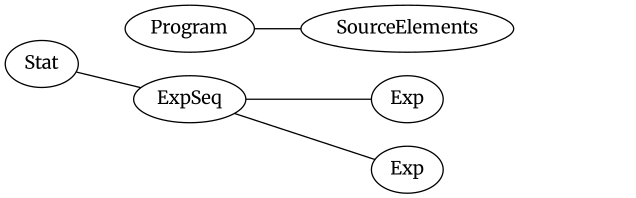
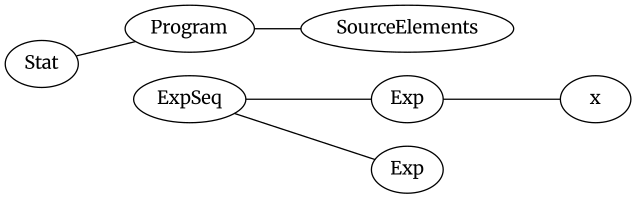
(109, 80) -> (106, 49)
none -> (596, 99)
